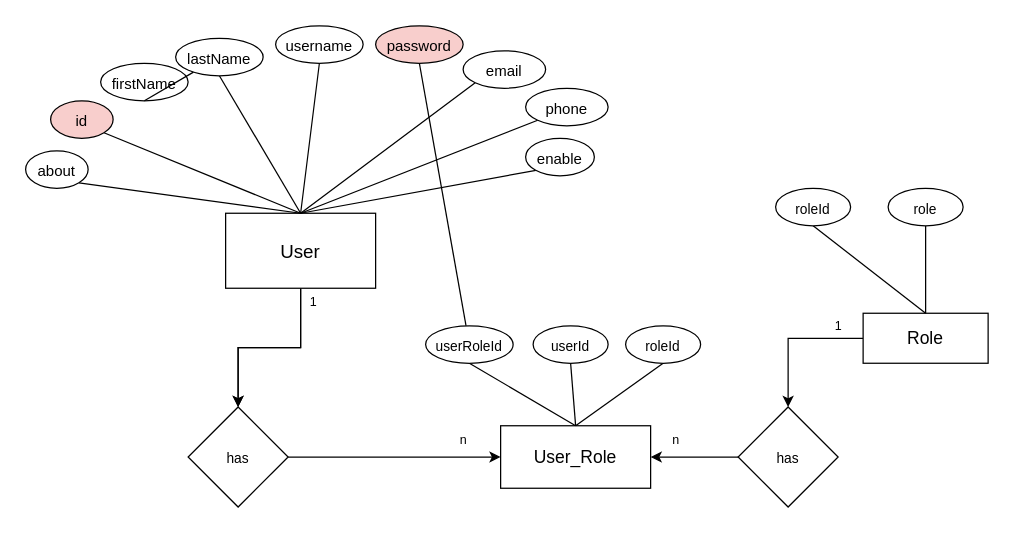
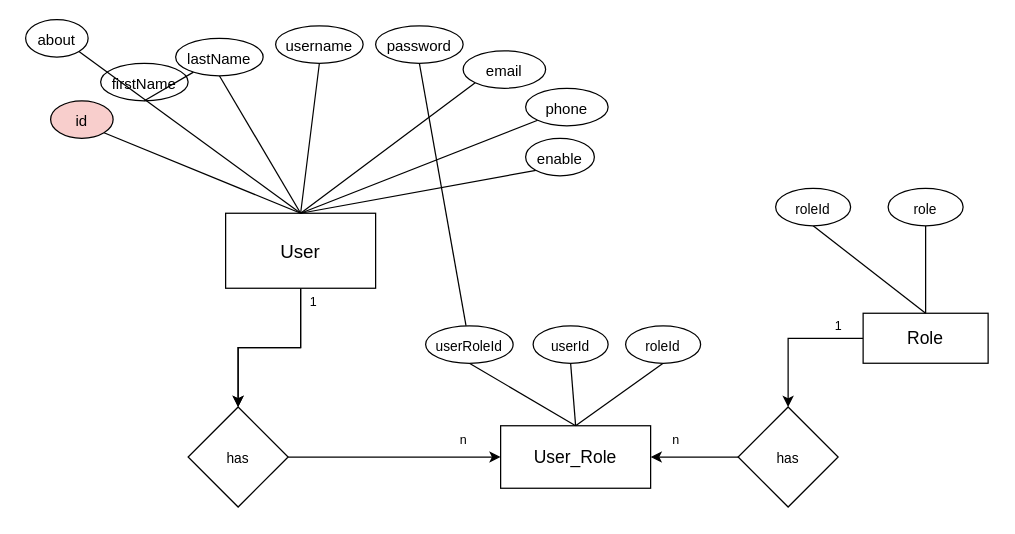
(419, 44) -> (419, 44)
(57, 169) -> (57, 38)
